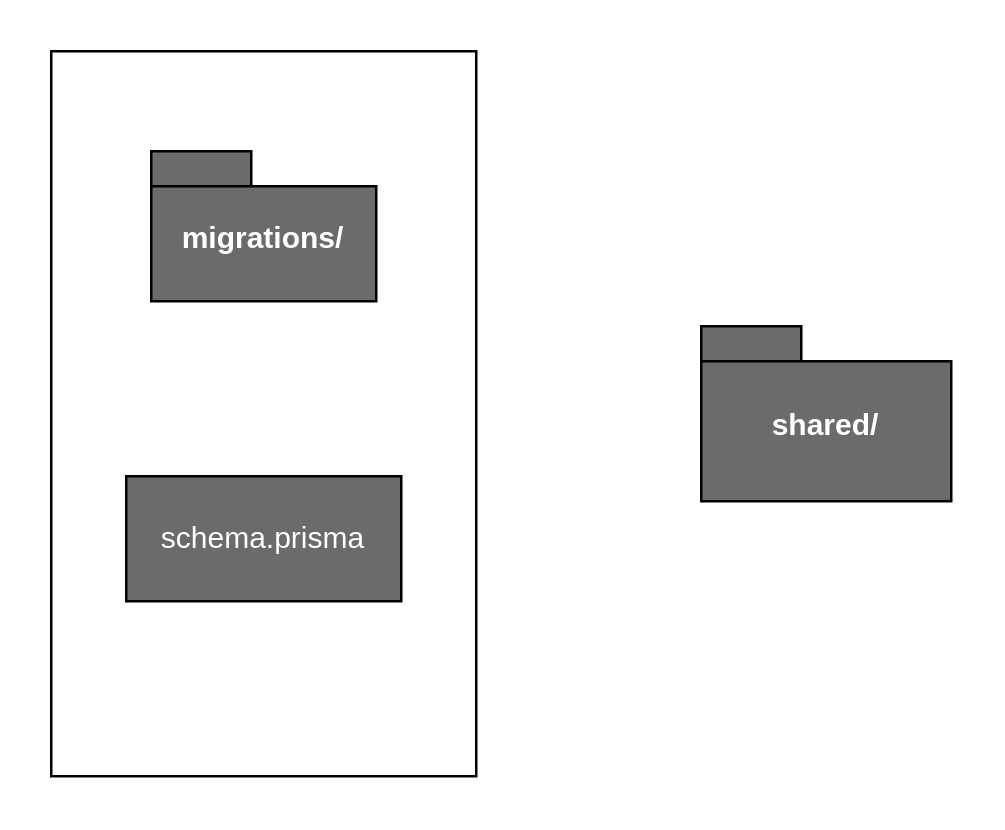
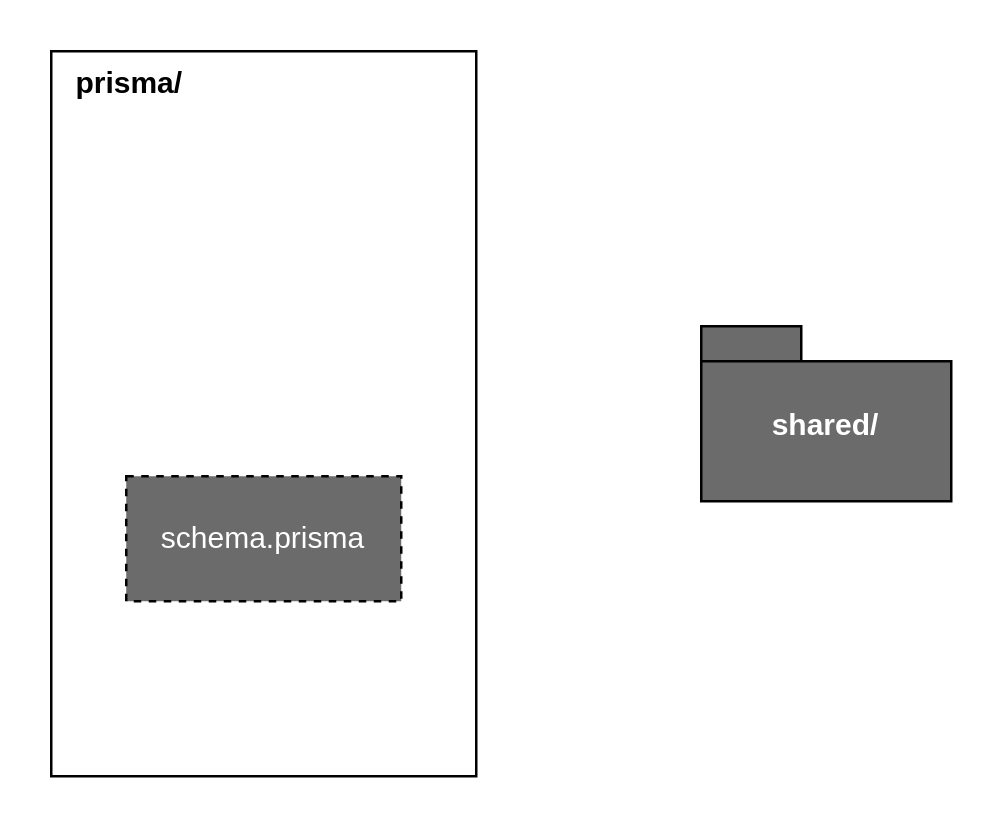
none -> (128, 84)
(264, 226) -> none
(264, 539) -> (264, 539)
